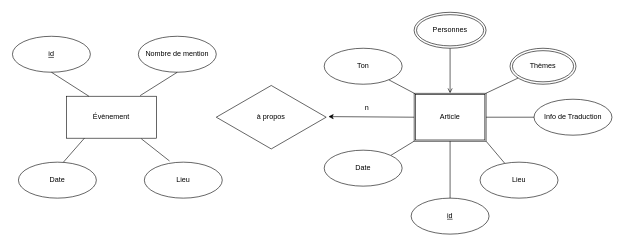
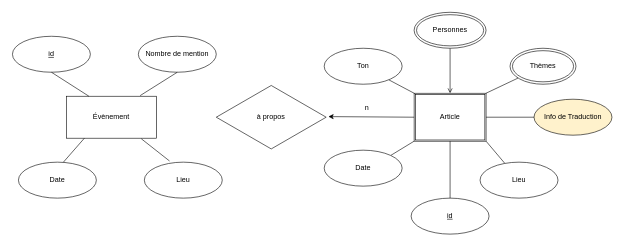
(573, 117) -> (573, 117)
